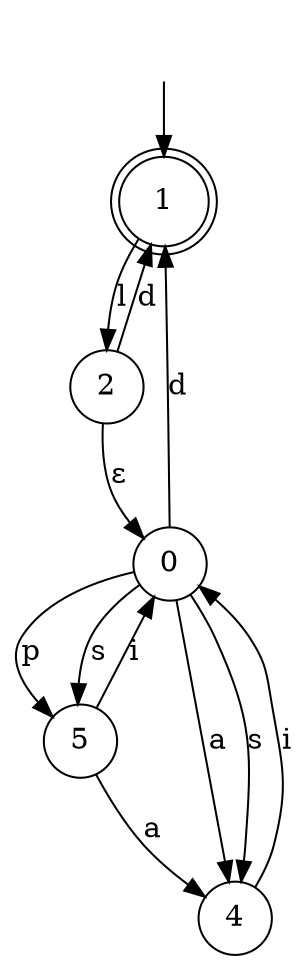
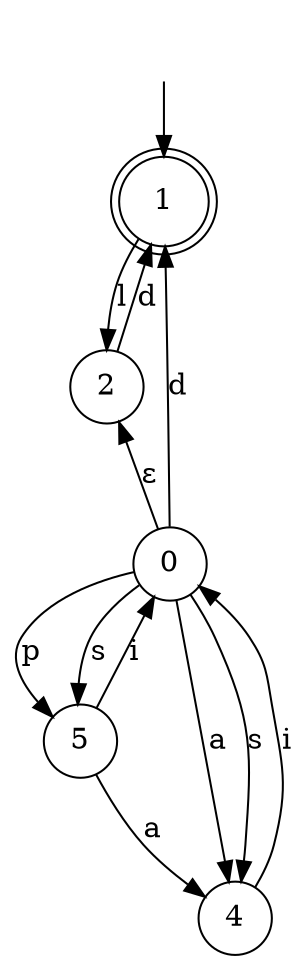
(107, 476) -> (142, 486)
